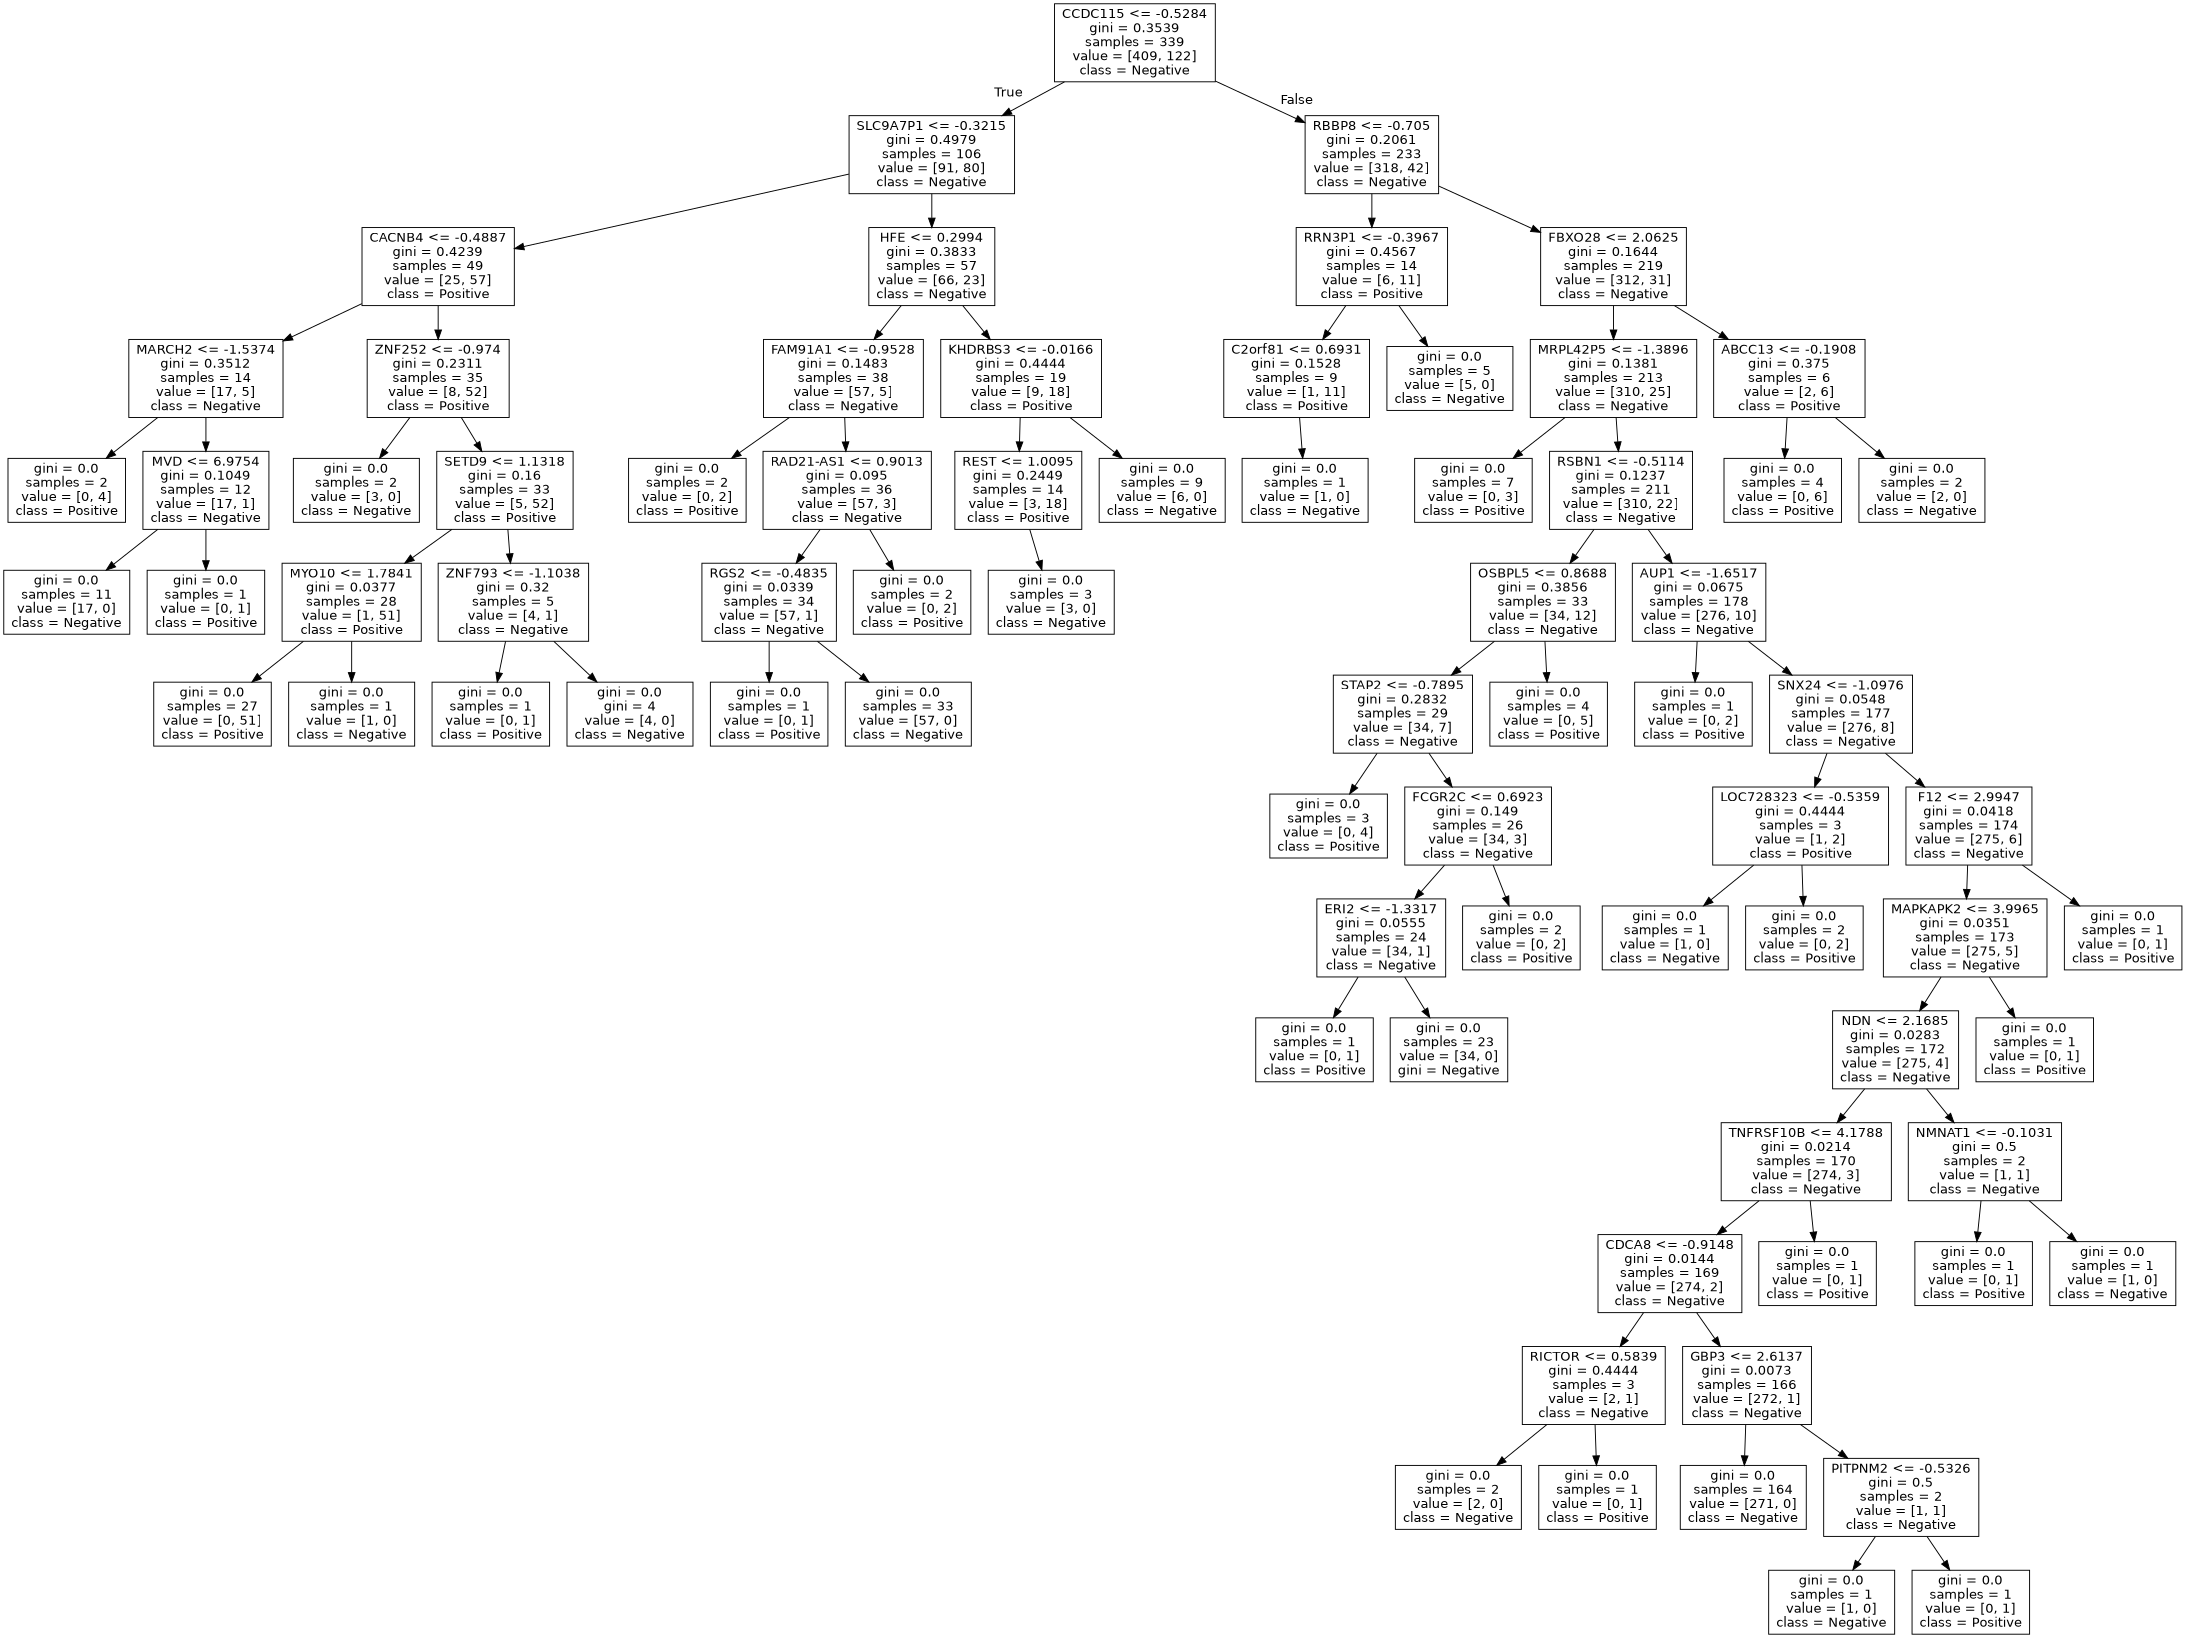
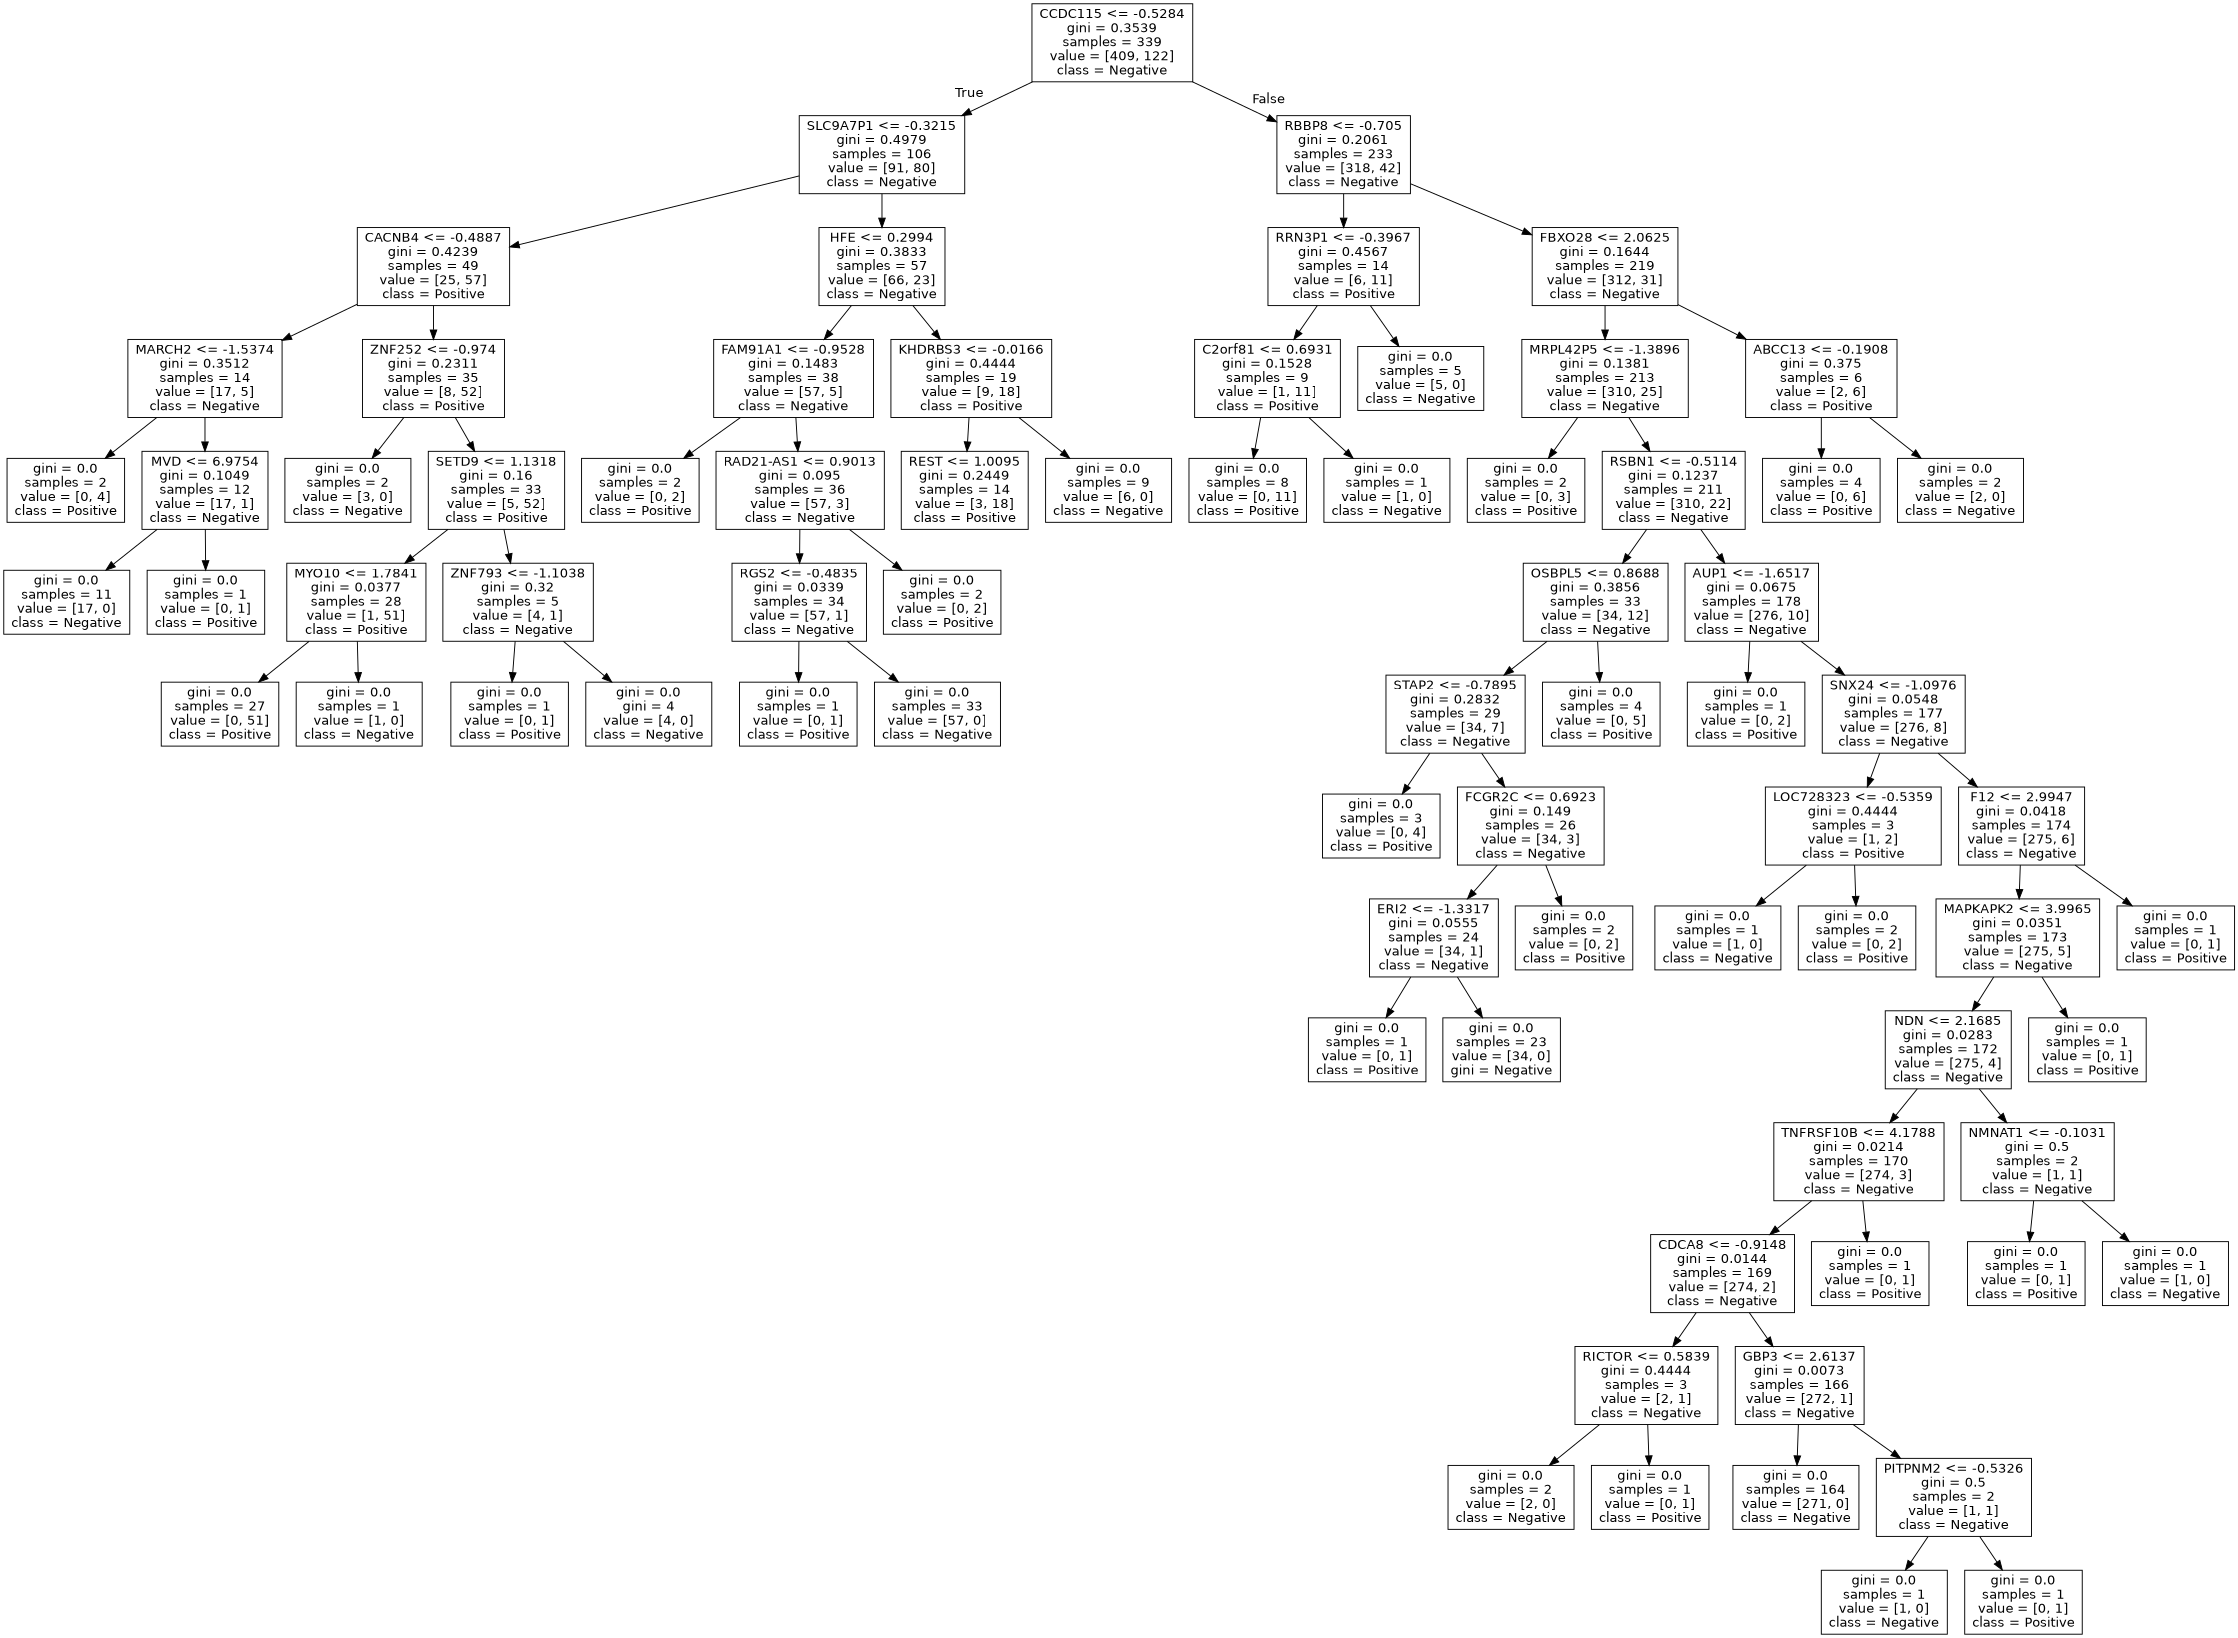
none -> (1248, 490)
(1473, 490) -> (1526, 490)
(1051, 602) -> none
